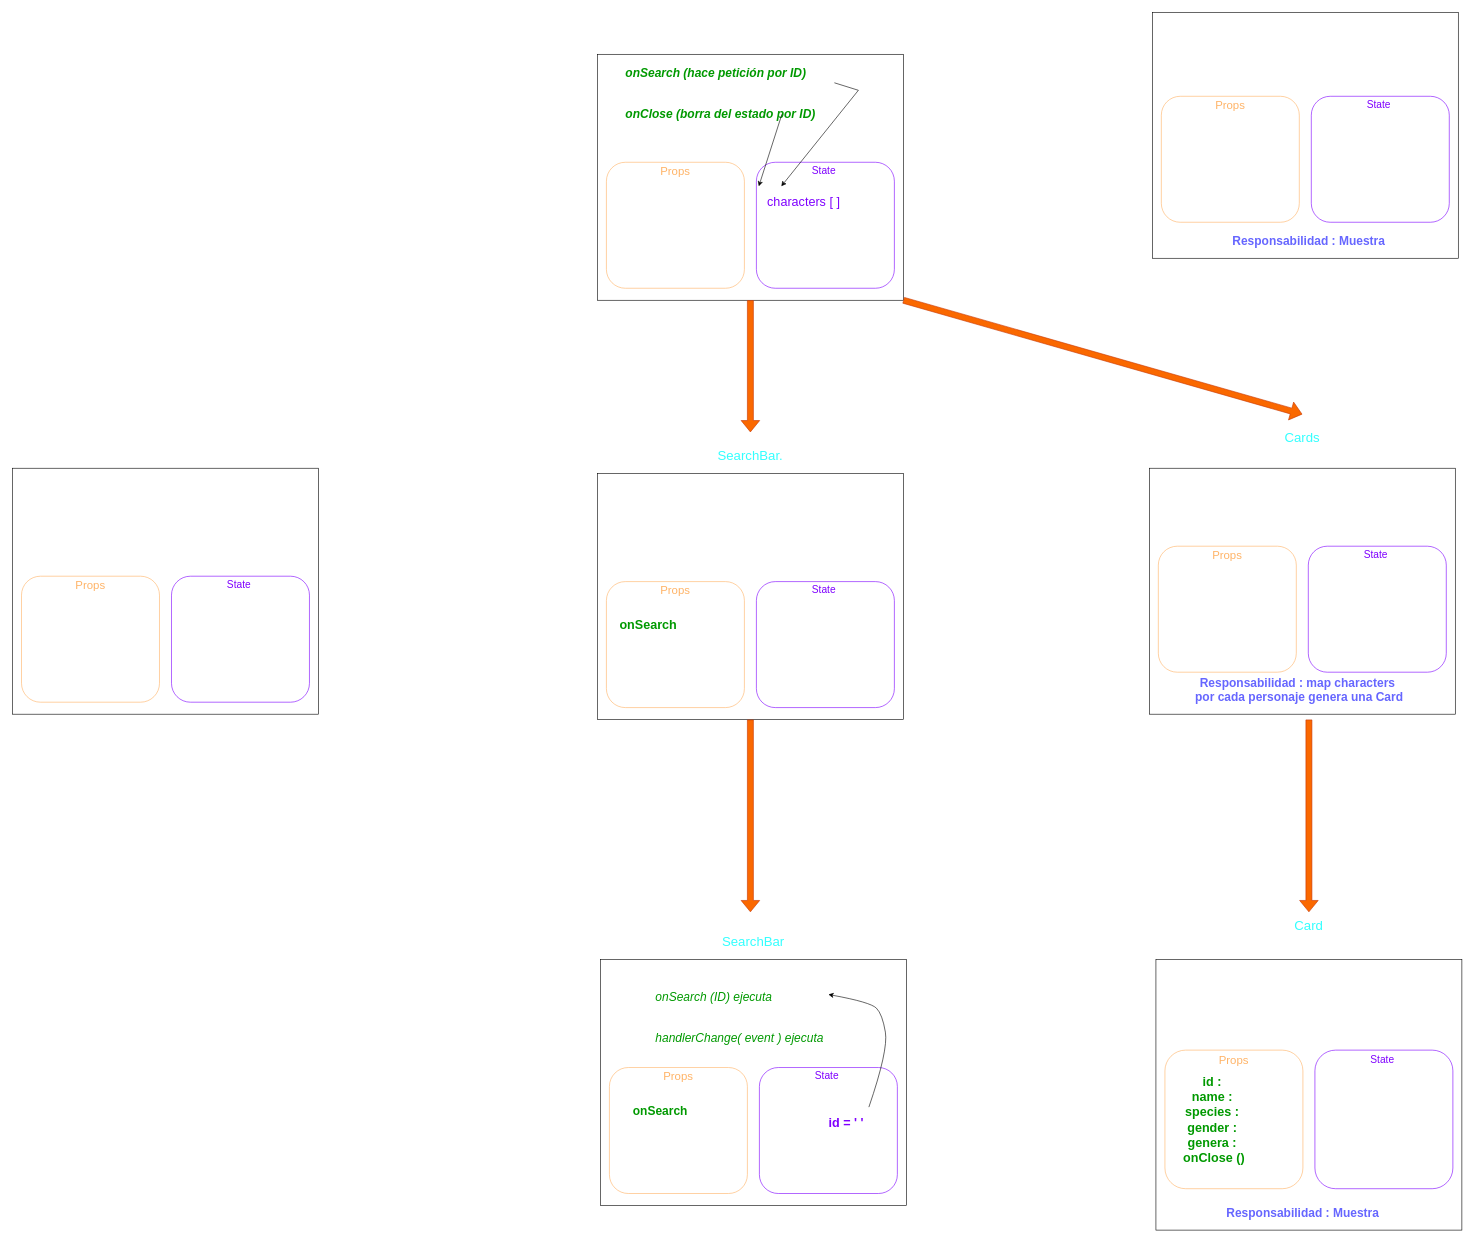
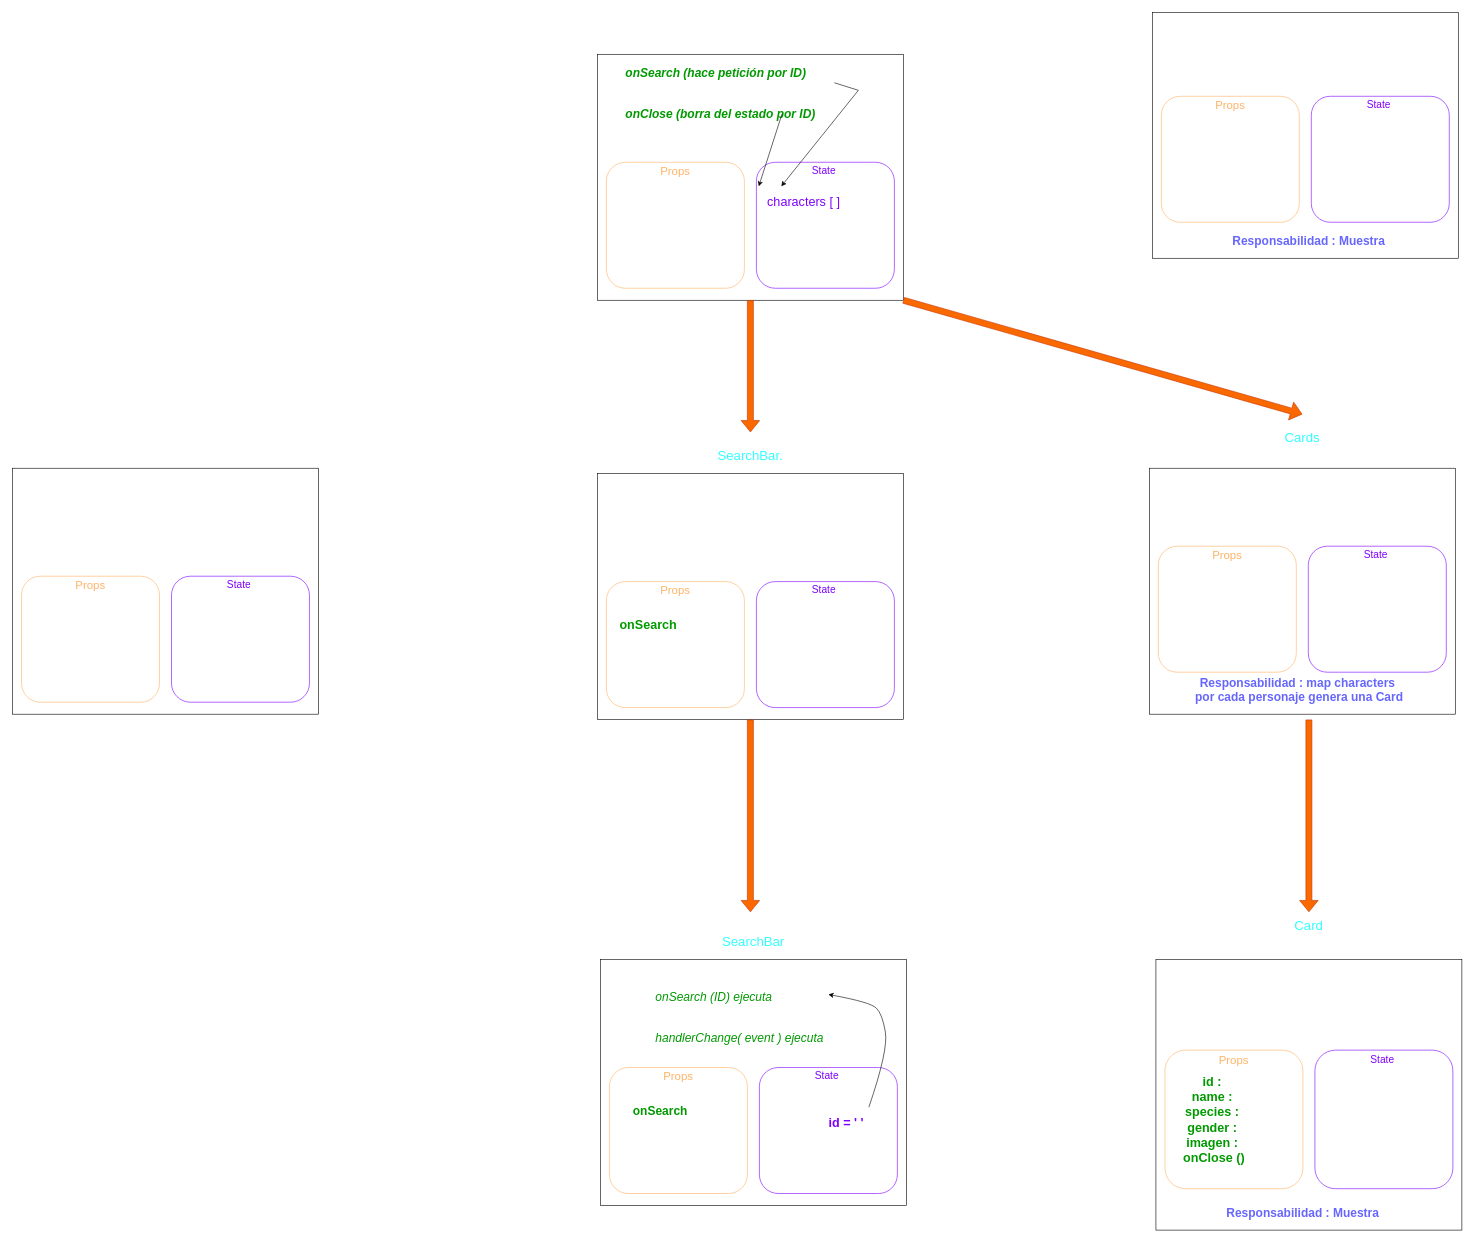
(1214, 1120) -> (1214, 1120)
